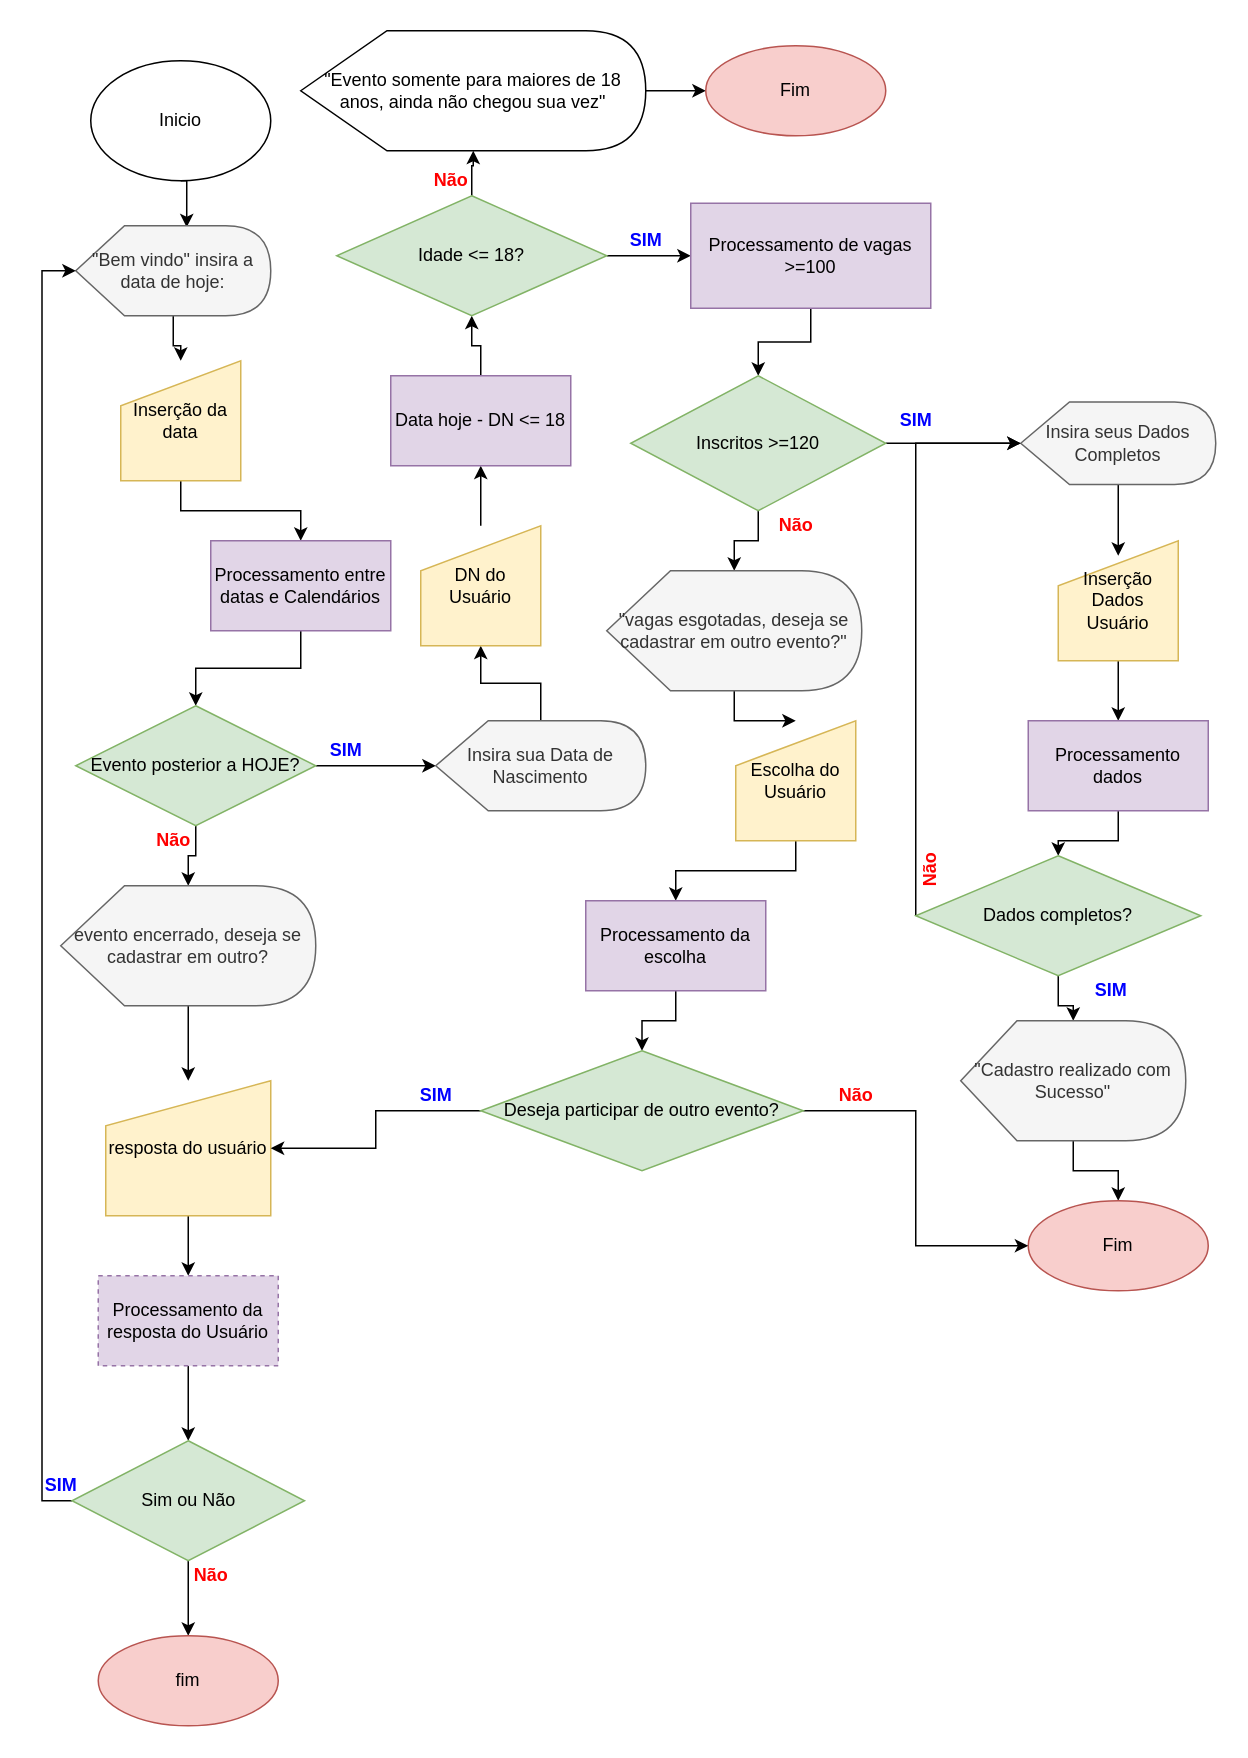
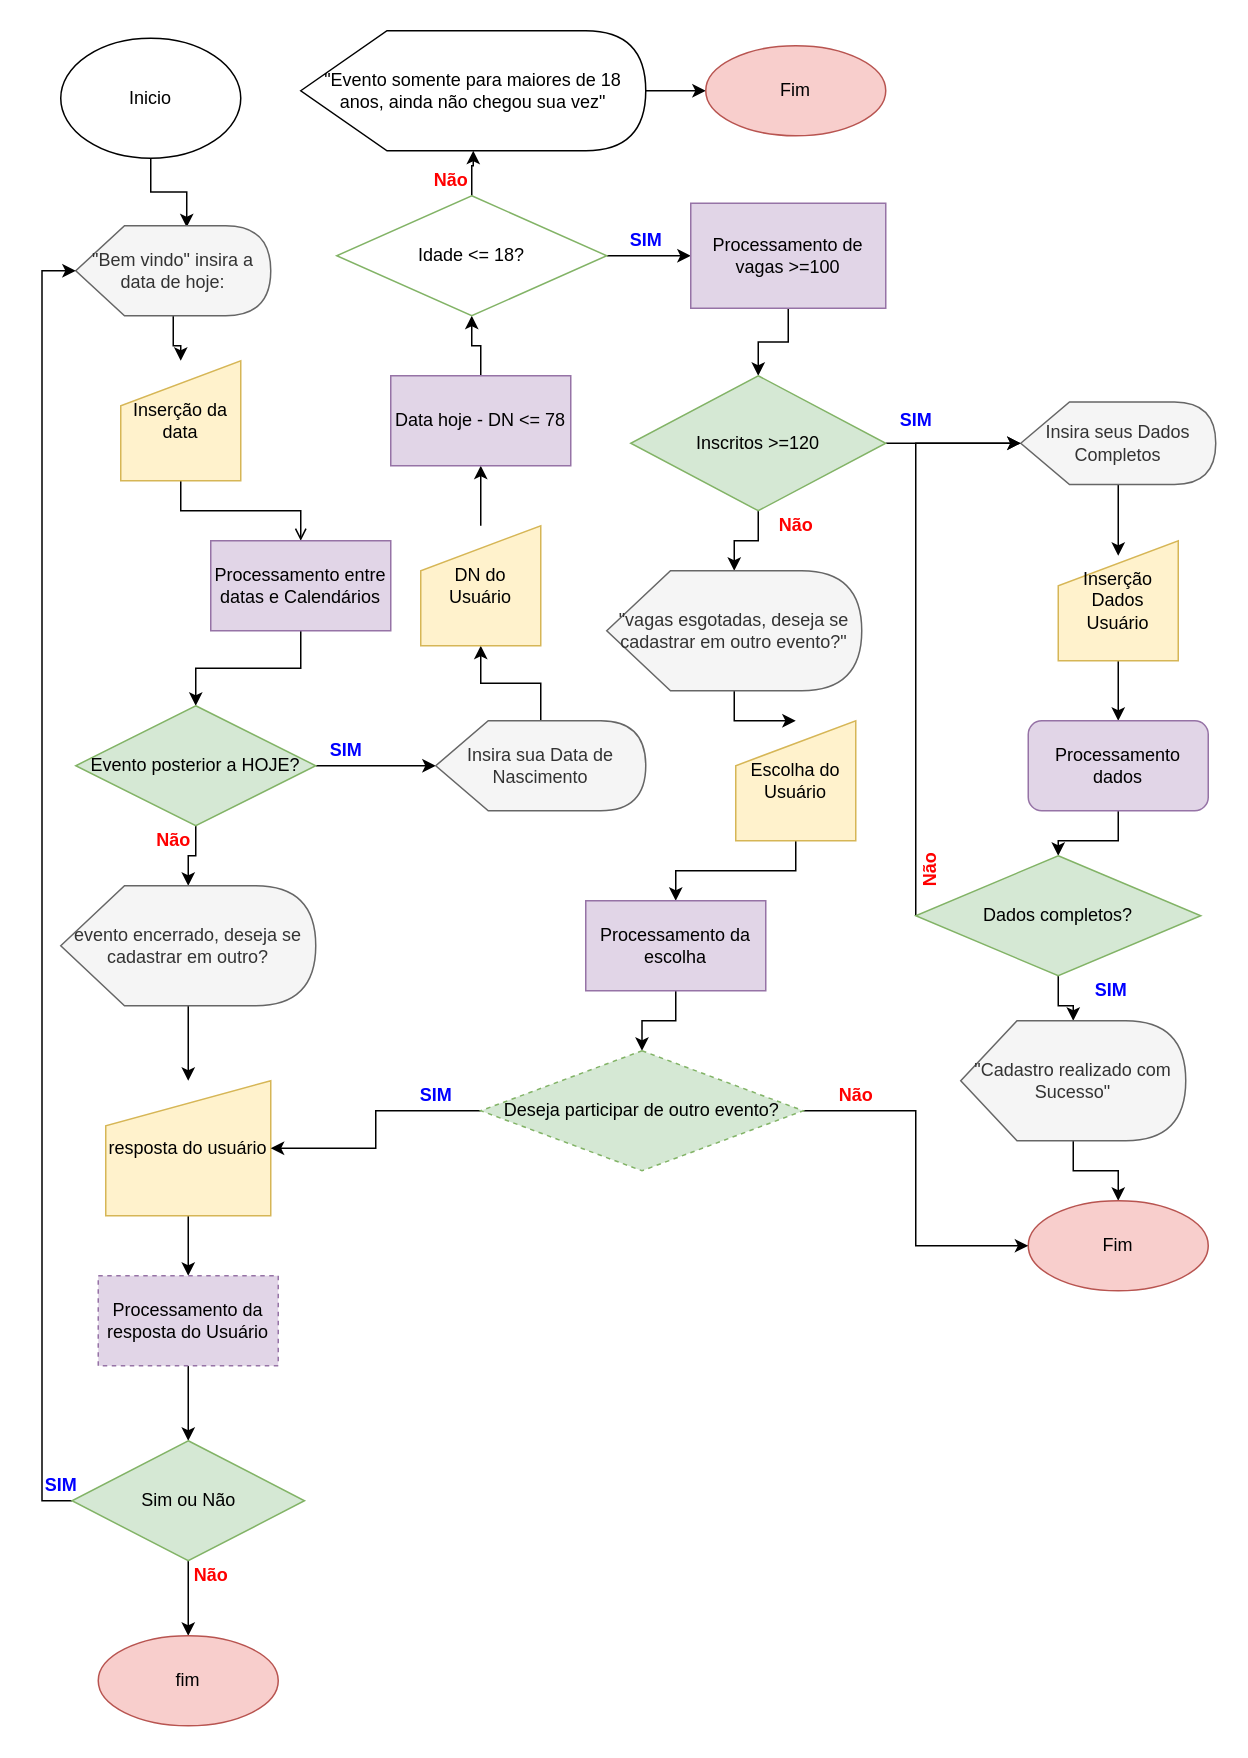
(181, 121) -> (151, 98)
(472, 256) -> (472, 256)
(811, 256) -> (788, 256)
(481, 421) -> (481, 421)
(301, 529) -> (301, 531)
(1118, 766) -> (1118, 766)
(642, 1111) -> (642, 1111)
